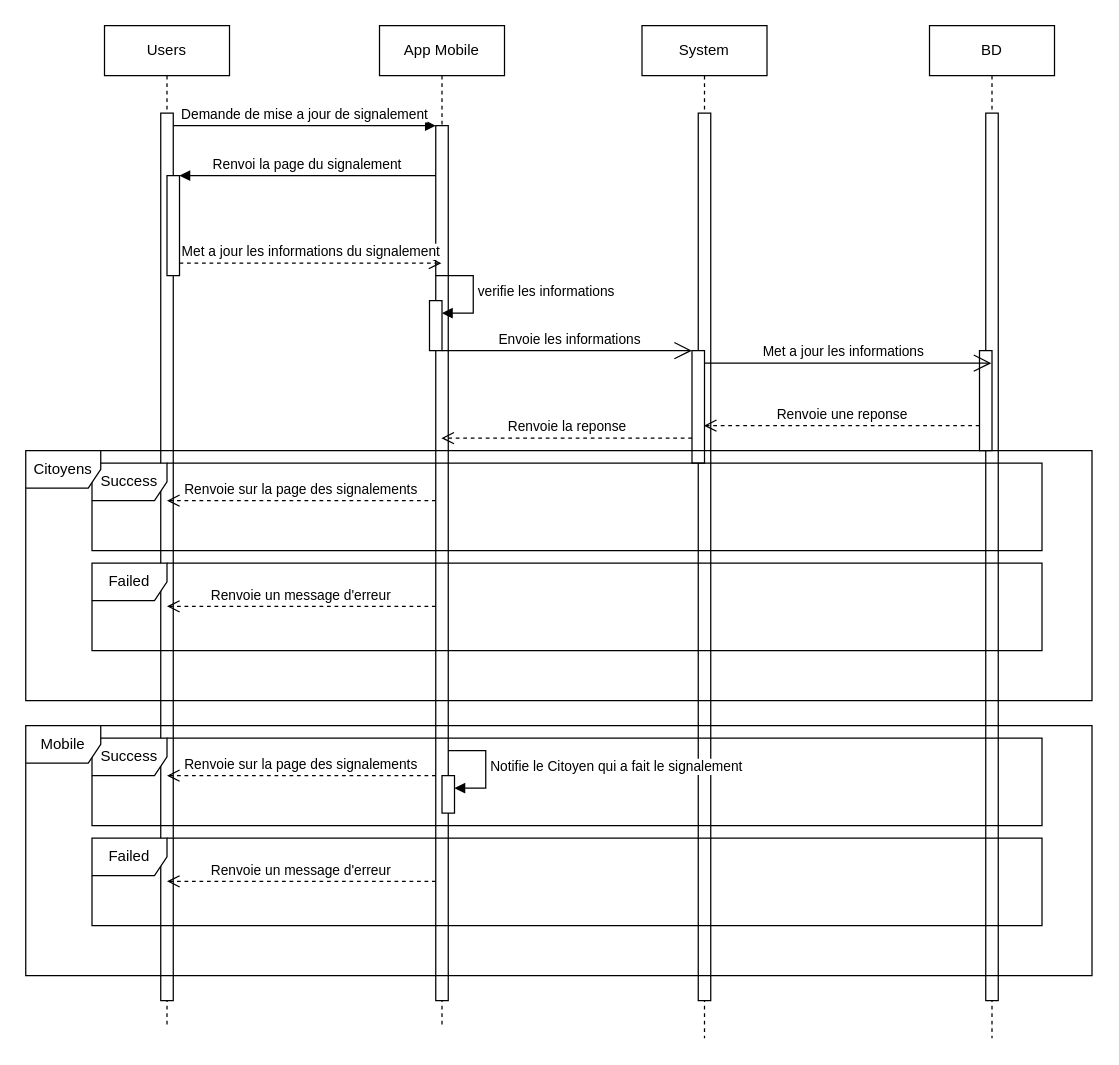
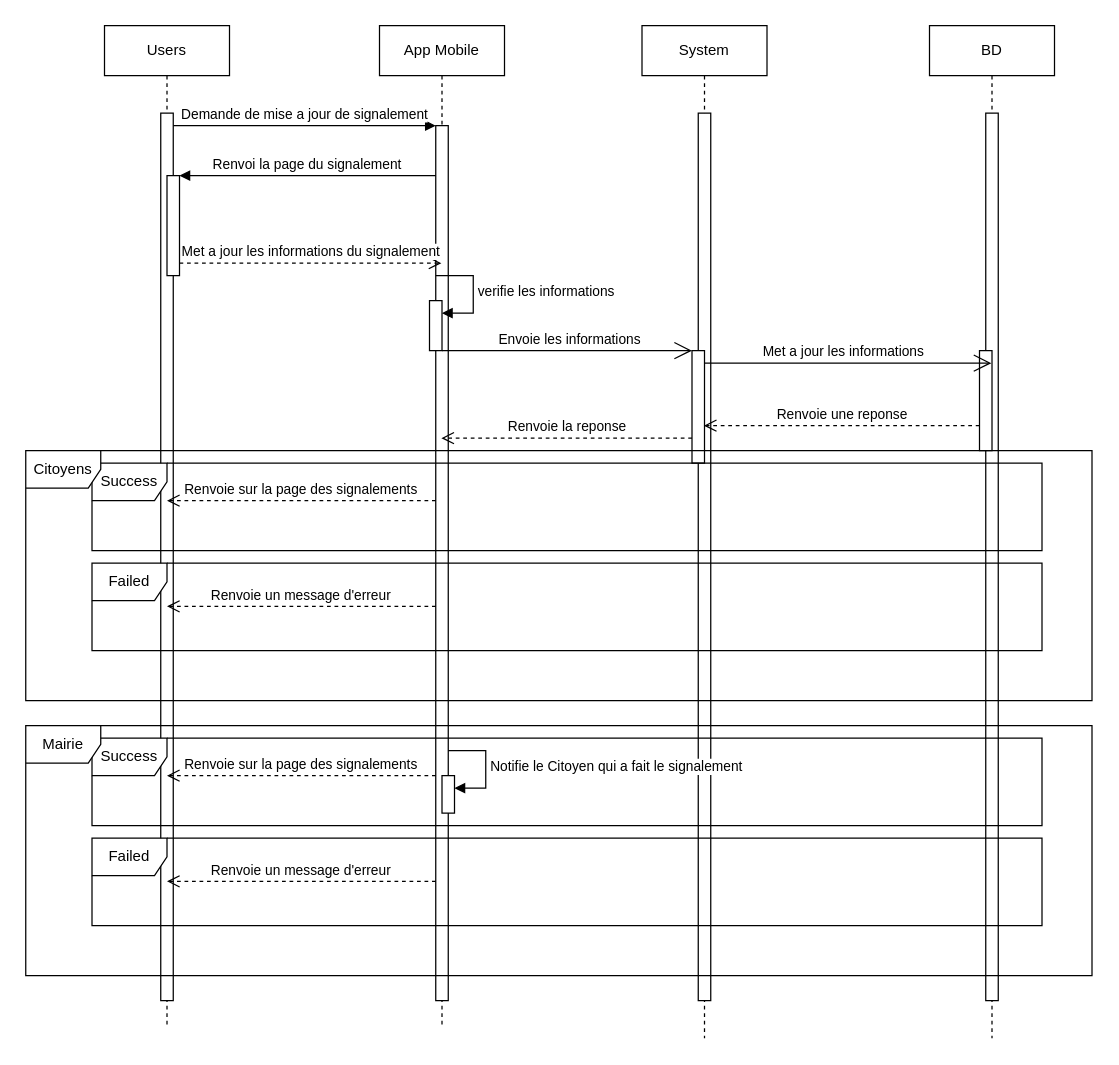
(63, 744) -> (63, 744)
